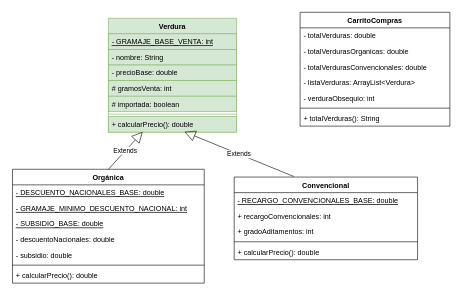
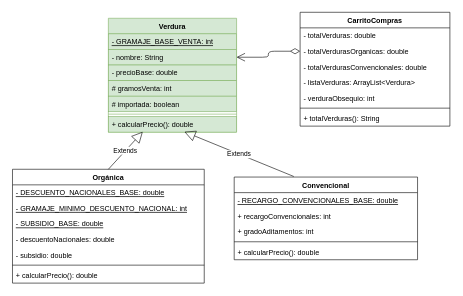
none -> (268, 57)
